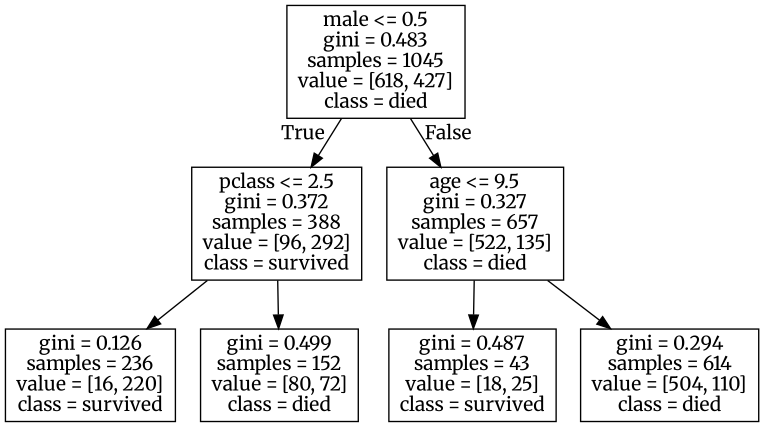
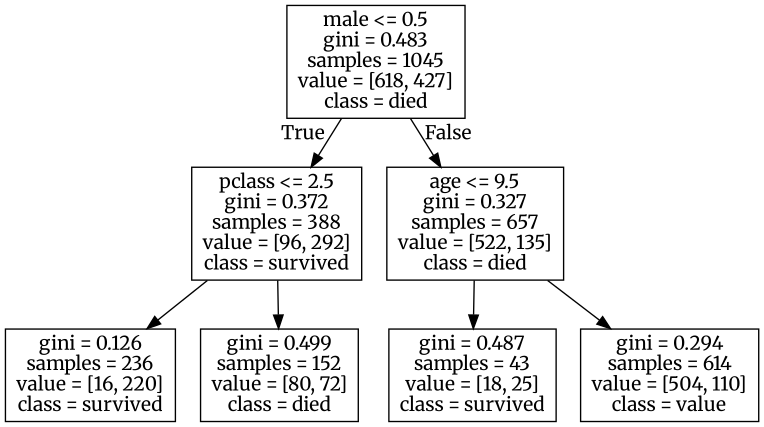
(670, 375) -> (670, 375)
